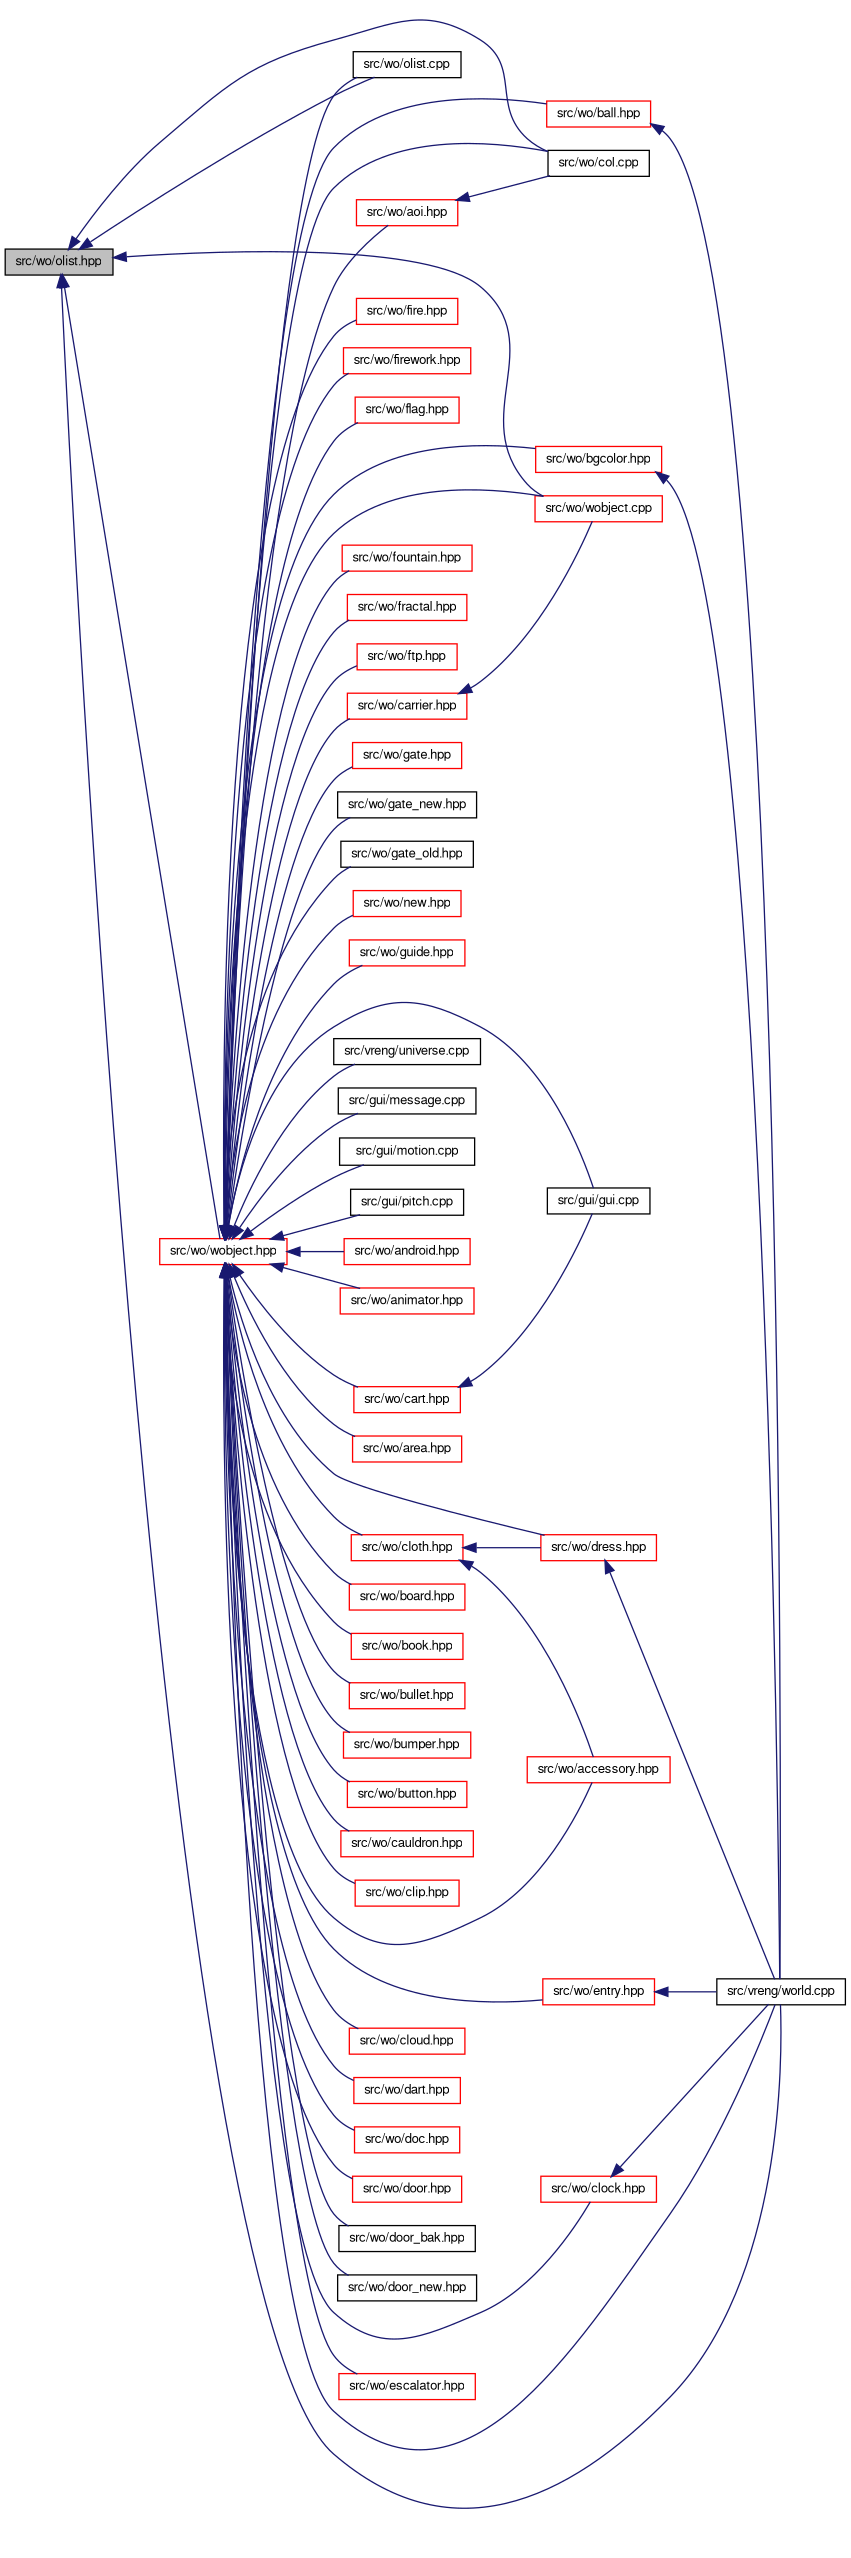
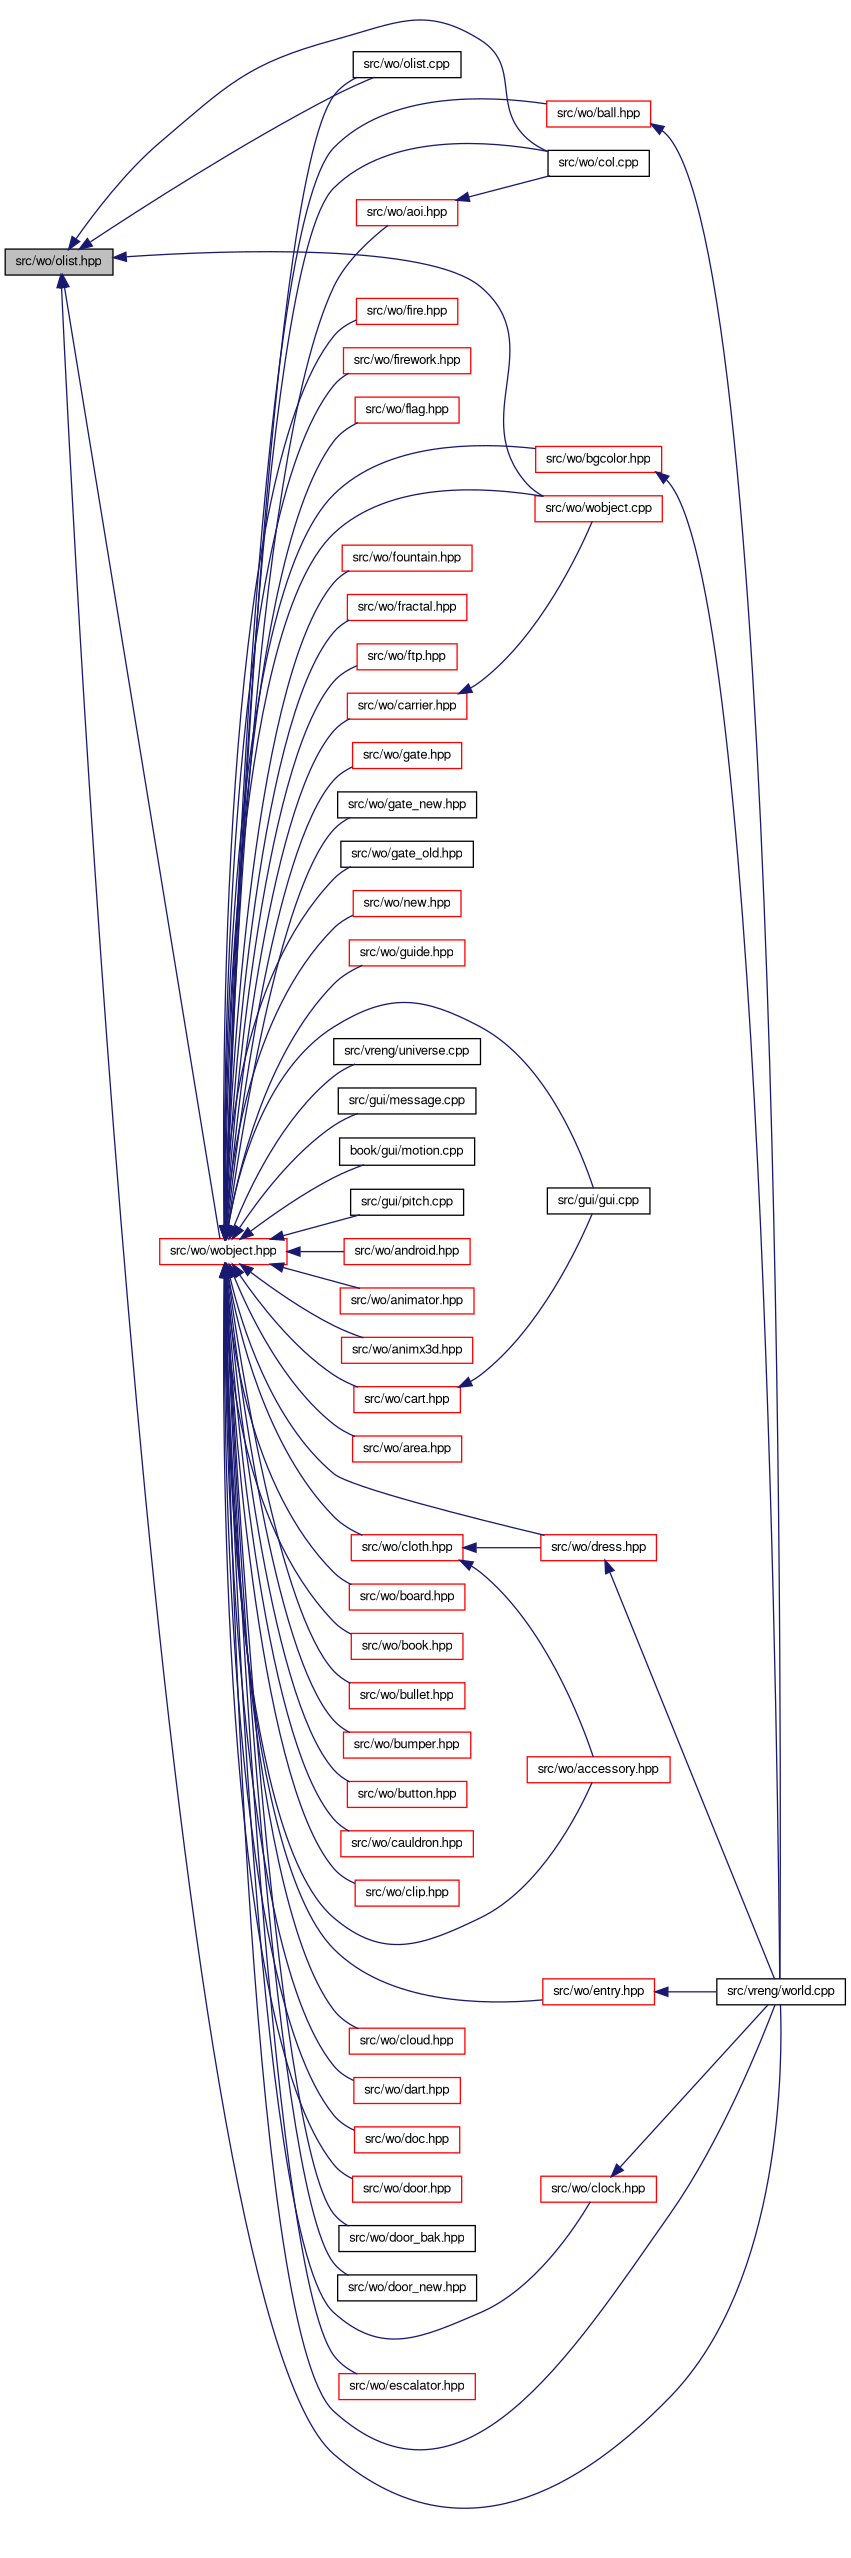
(407, 1152) -> (407, 1152)
none -> (407, 1350)
